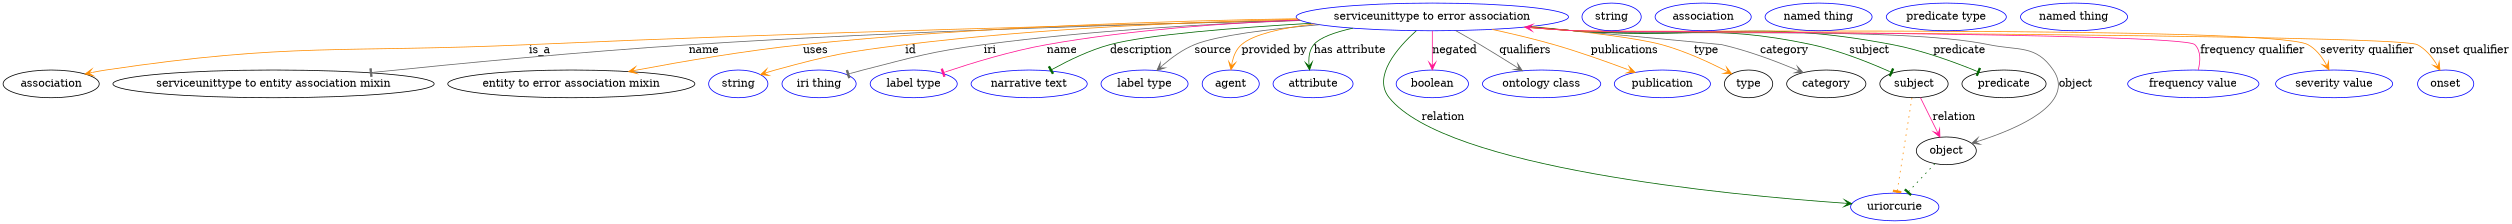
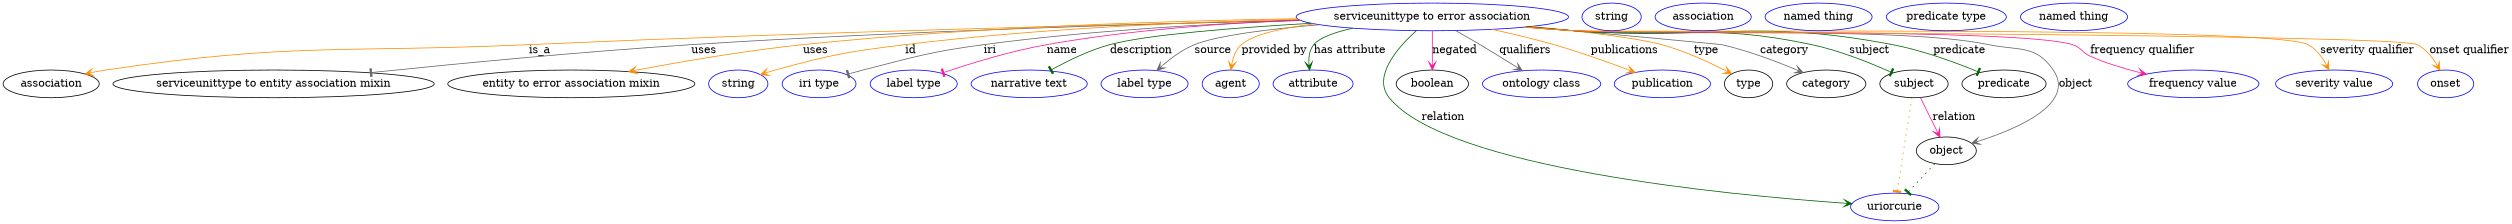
(1877, 33) -> (1835, 33)
(704, 50) -> (704, 50)
(819, 84) -> (819, 84)
(1432, 84) -> (1432, 84)
